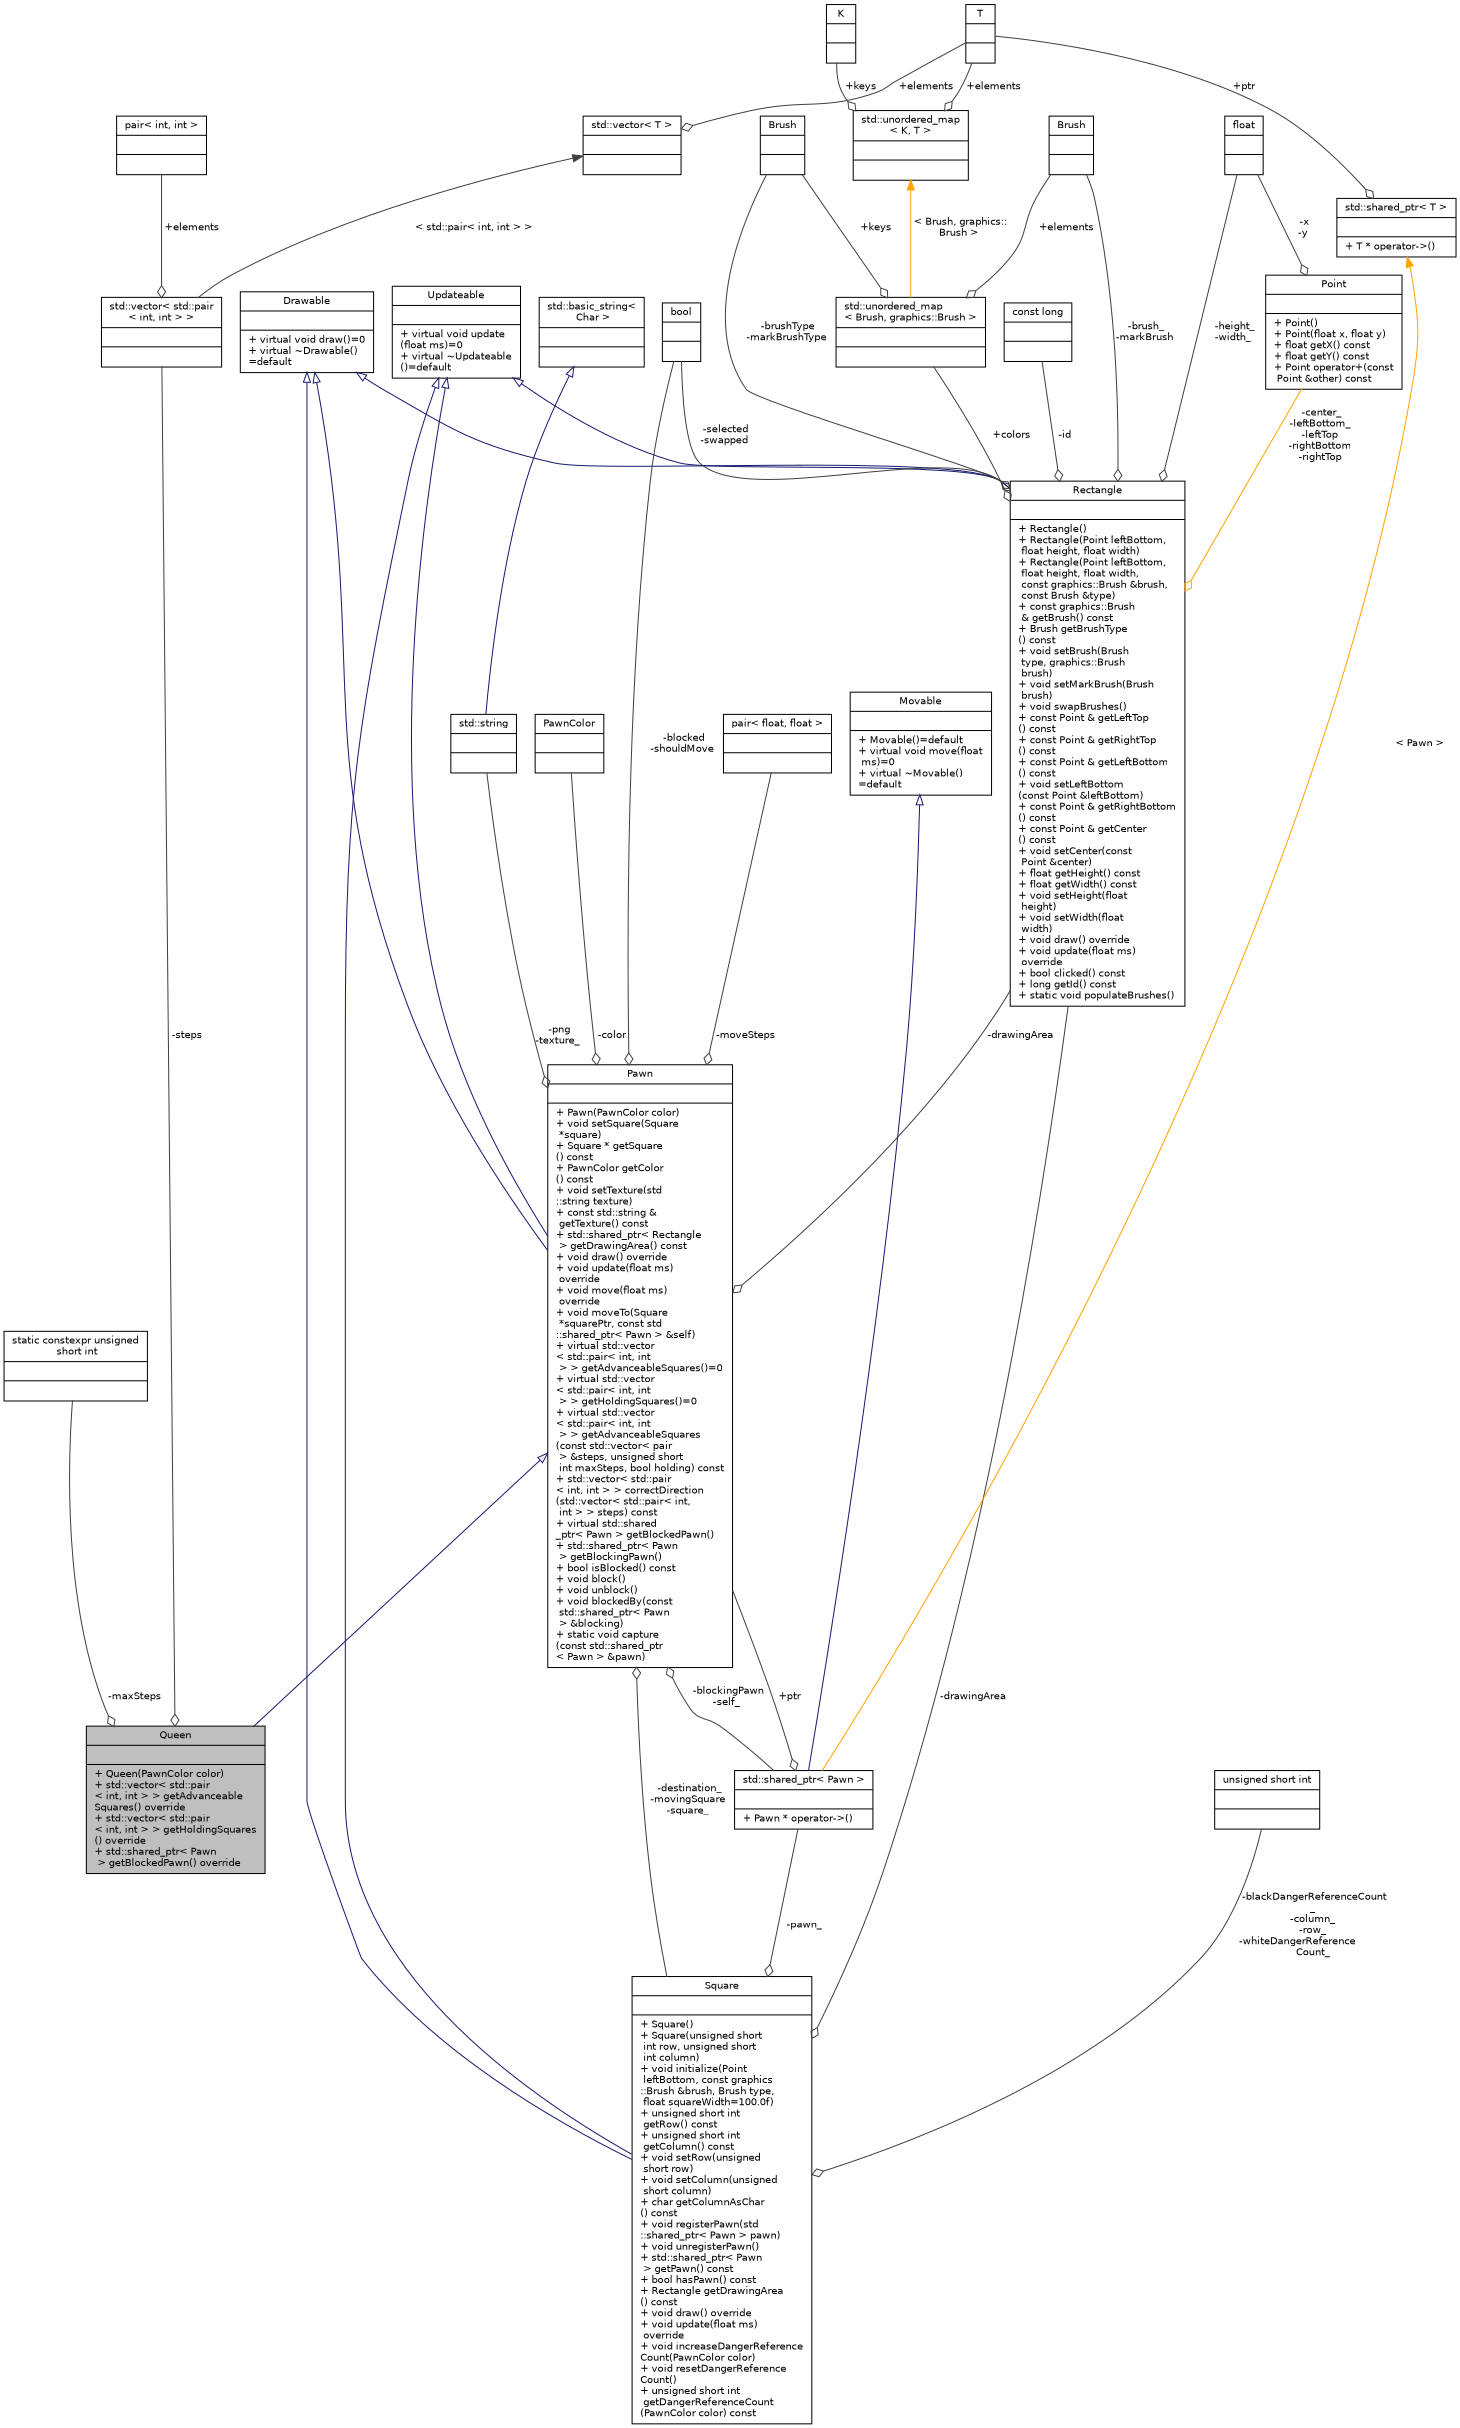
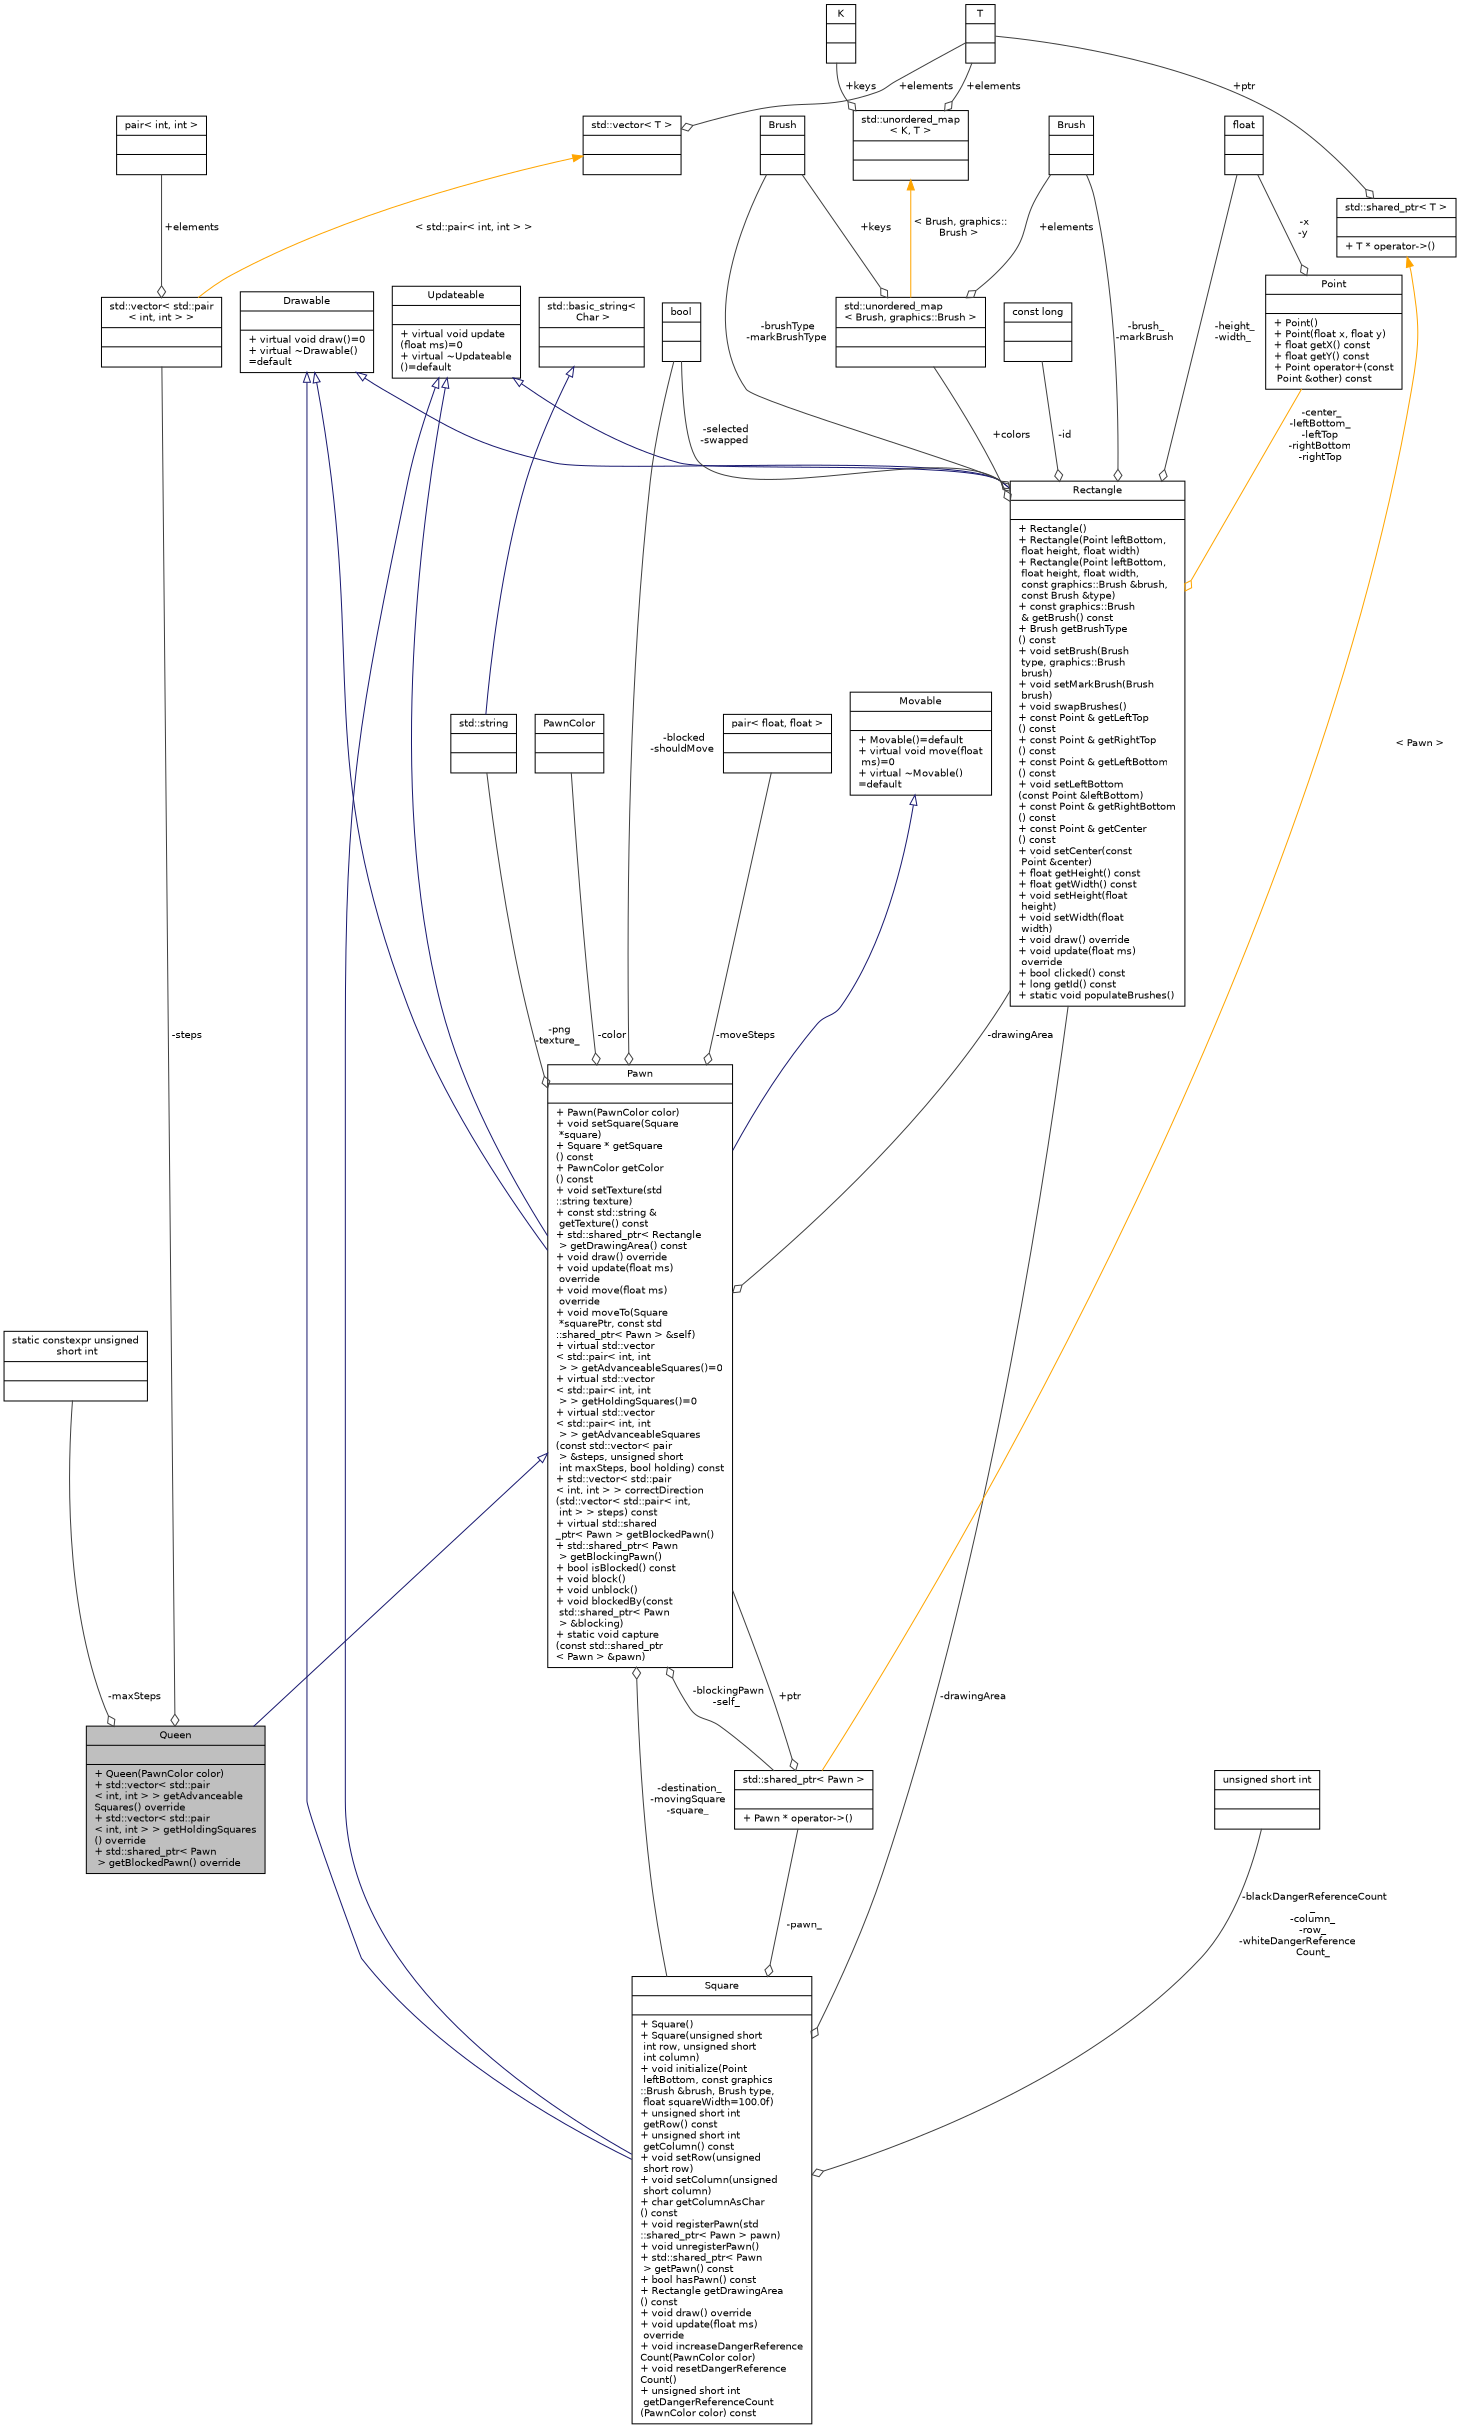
(379, 212) -> (379, 212)
(880, 1290) -> (850, 992)
